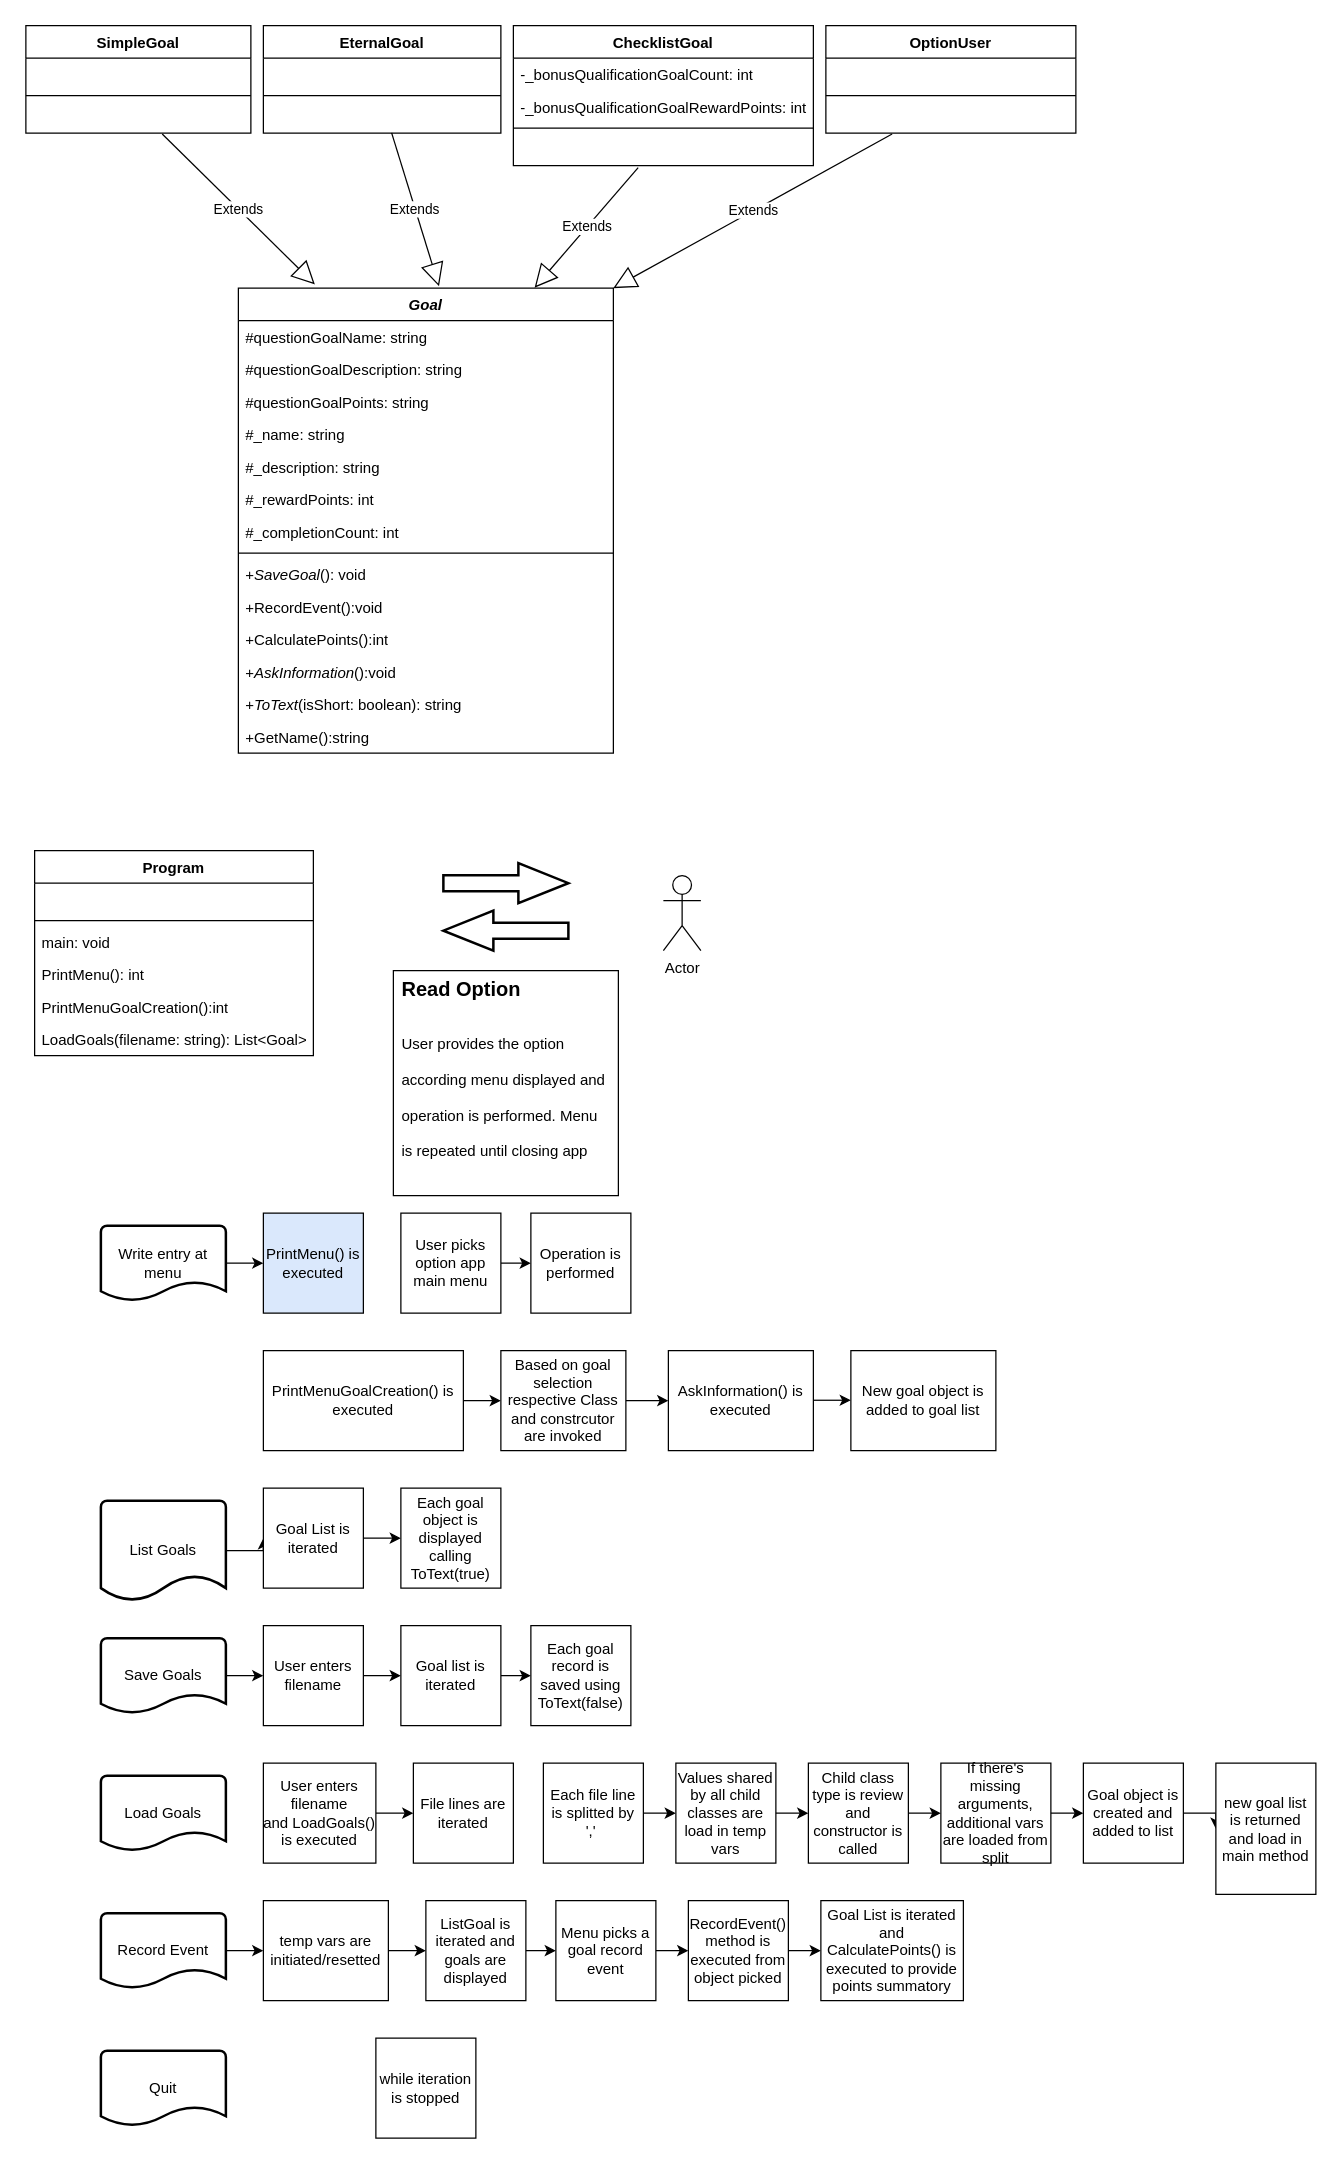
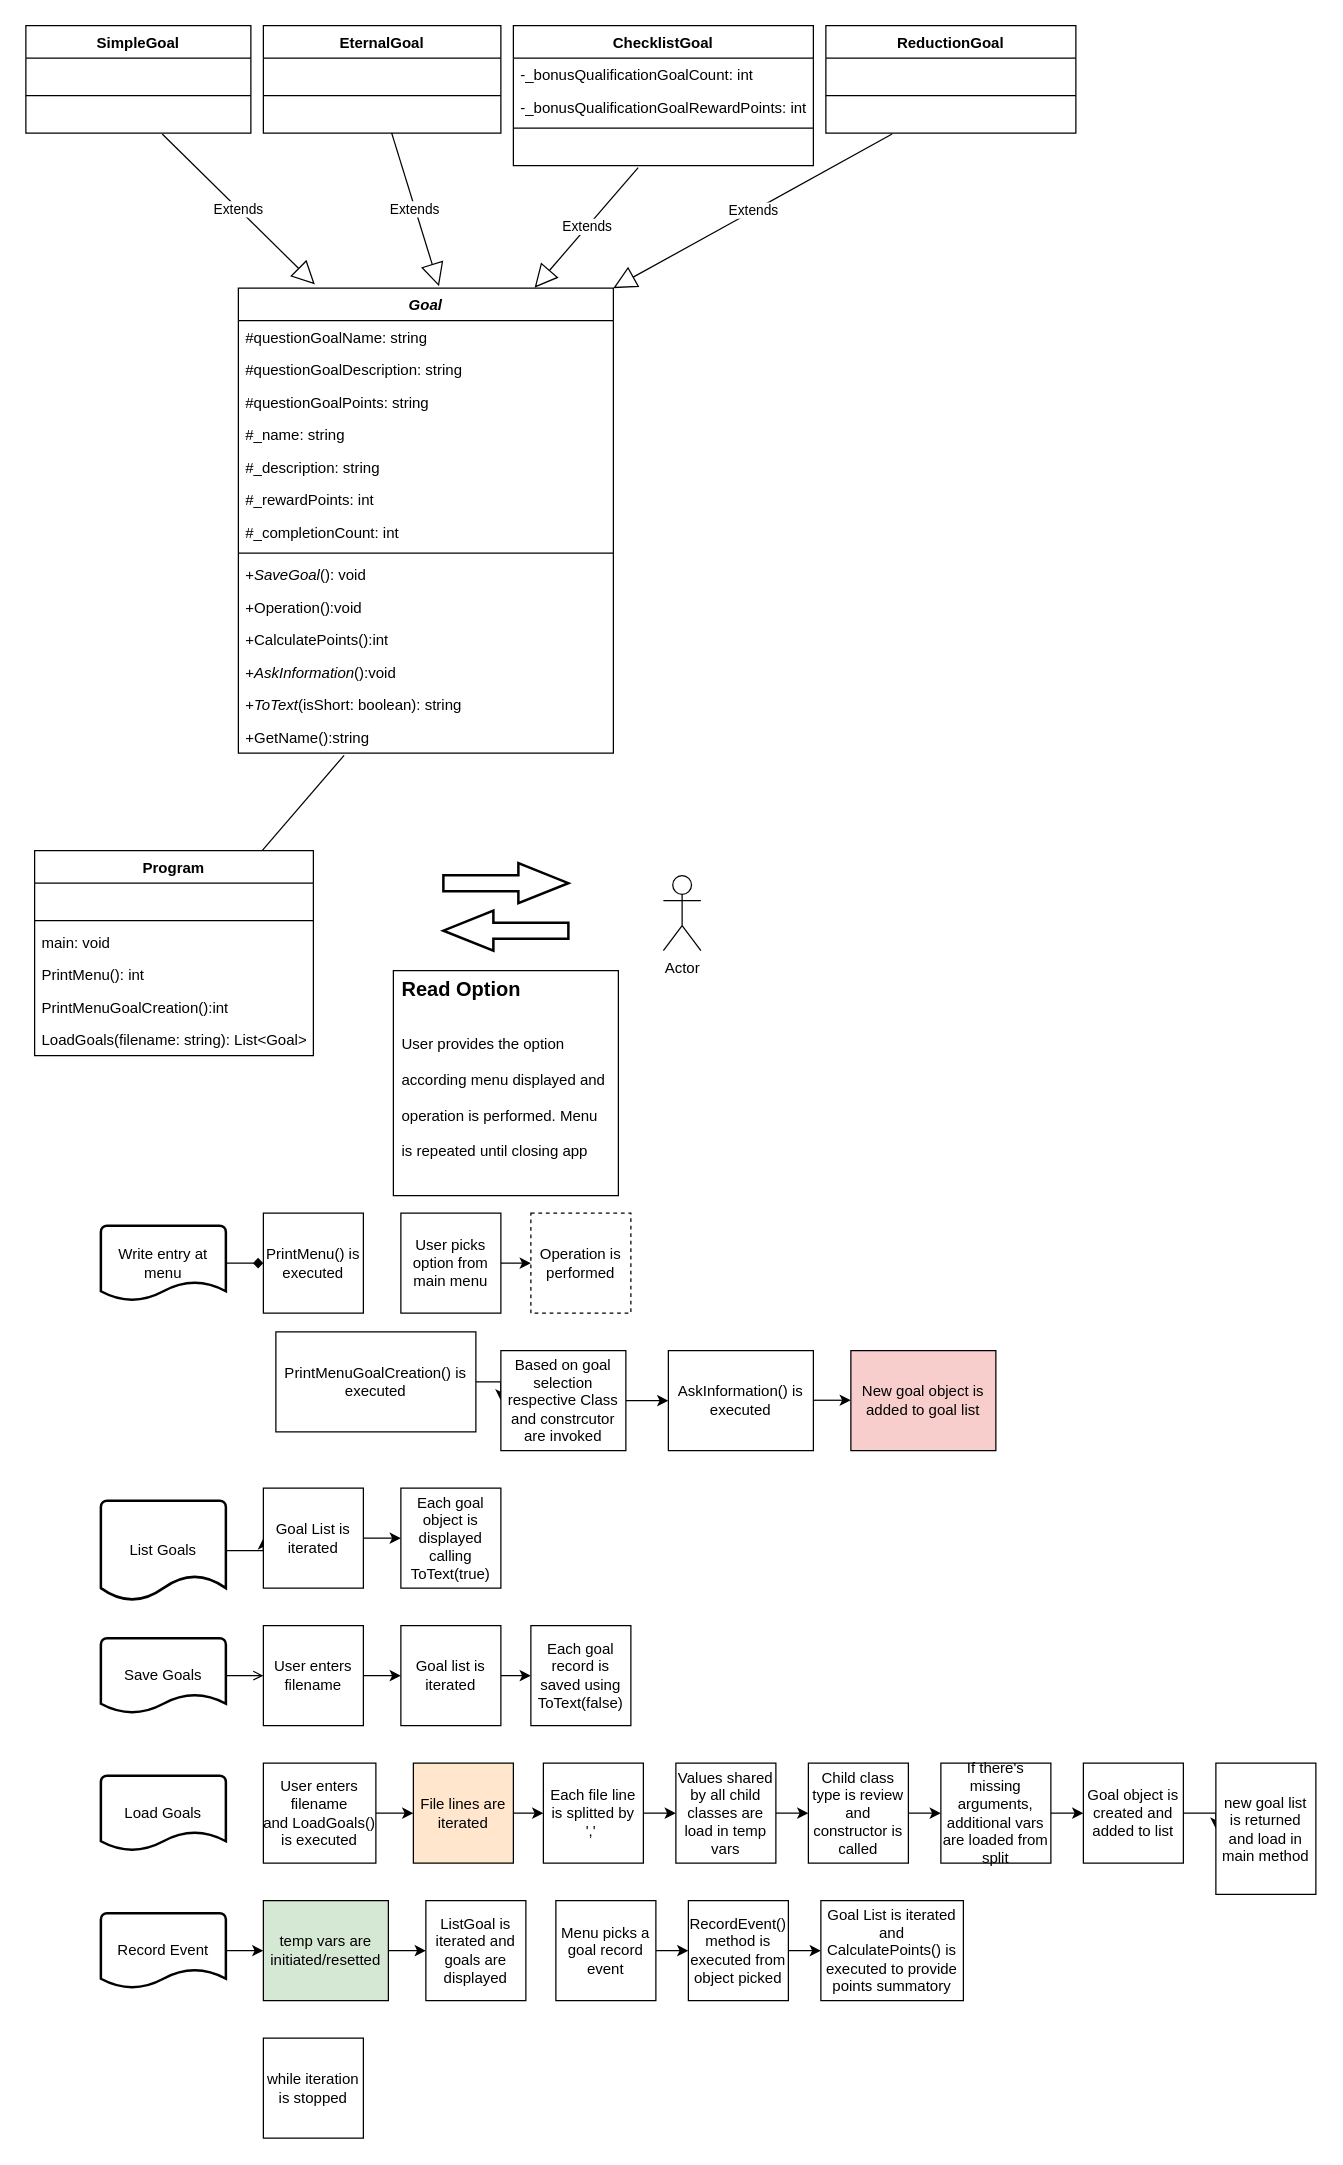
(951, 43) -> (951, 43)
(322, 608) -> (311, 608)
none -> (303, 803)
(253, 1263) -> (252, 1263)
(313, 1263) -> (313, 1263)
(451, 1263) -> (451, 1263)
(581, 1263) -> (581, 1263)
(363, 1401) -> (376, 1382)
(923, 1401) -> (923, 1401)
(253, 1676) -> (255, 1676)
(463, 1813) -> (463, 1813)
none -> (524, 1813)
(326, 1951) -> (326, 1951)
(537, 1951) -> none
(163, 2088) -> none
(426, 2088) -> (313, 2088)
